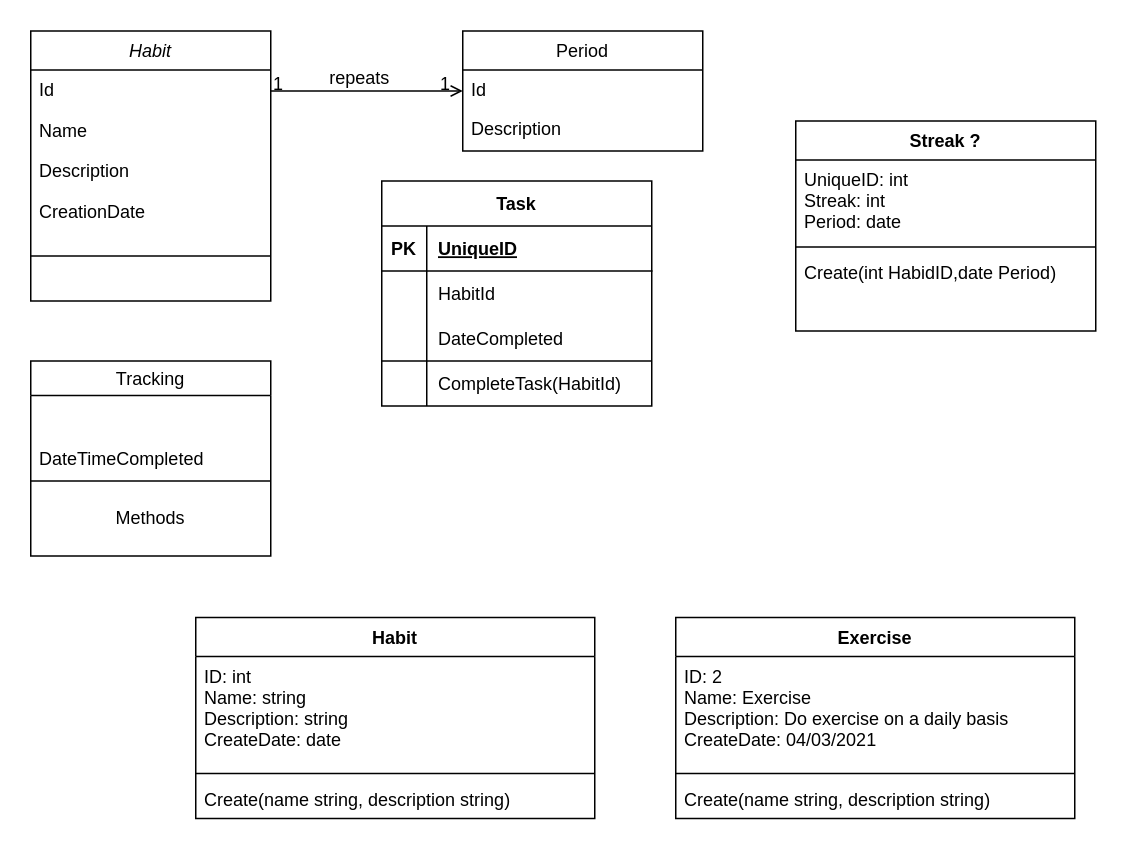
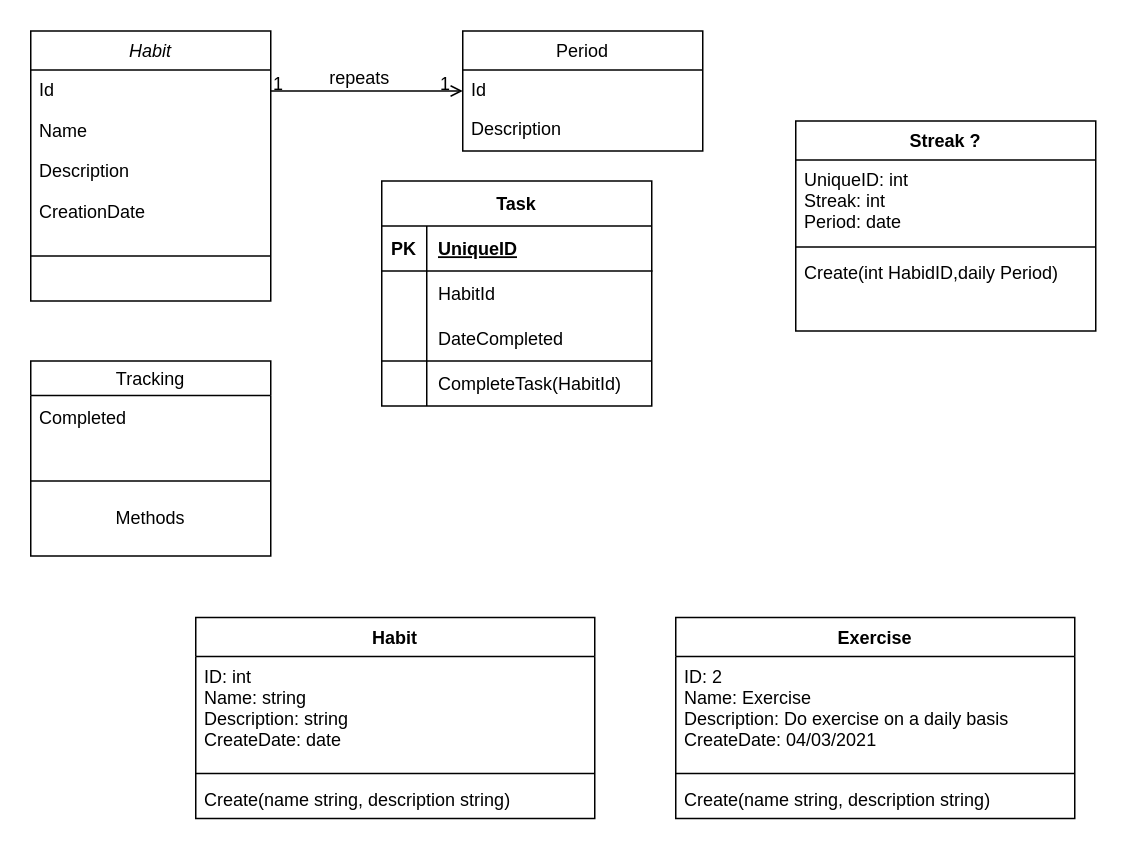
(946, 273) -> (947, 273)
none -> (151, 418)
(151, 458) -> none
